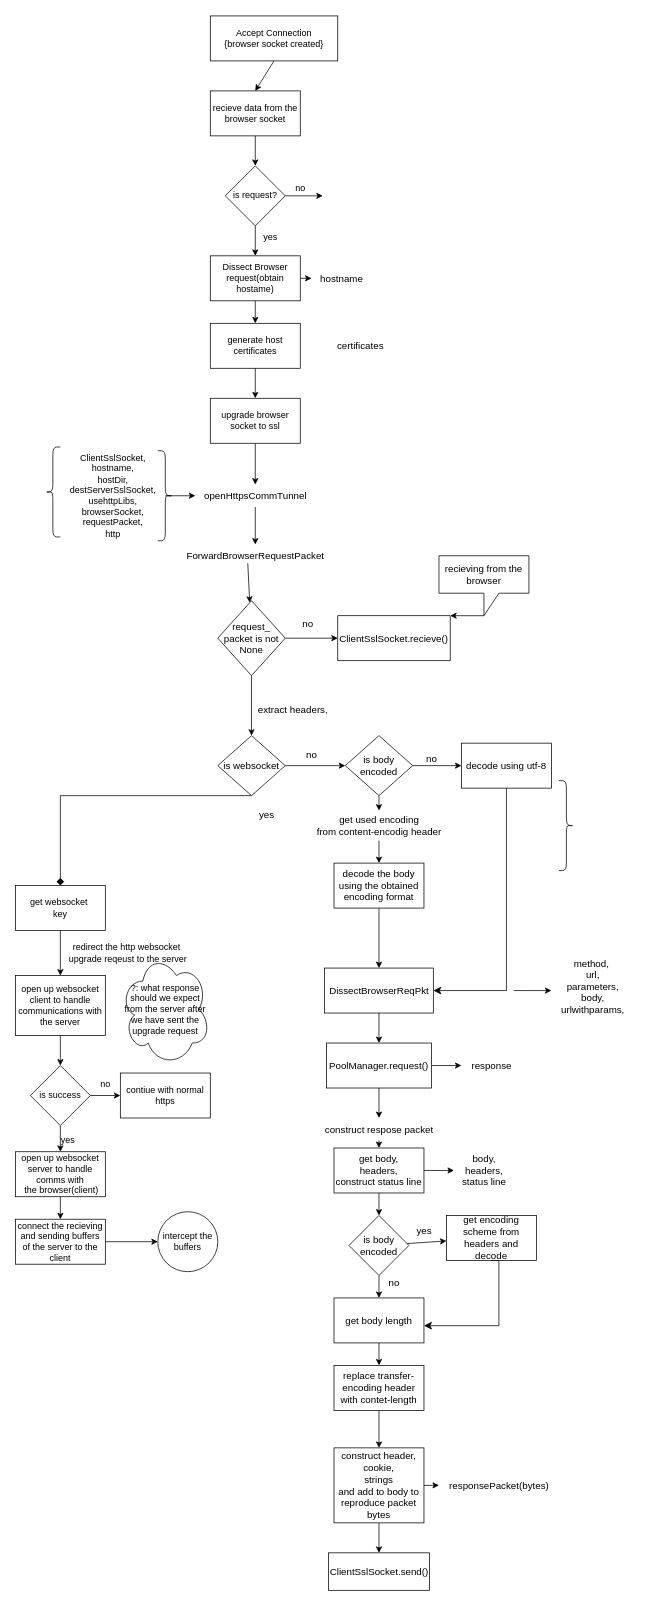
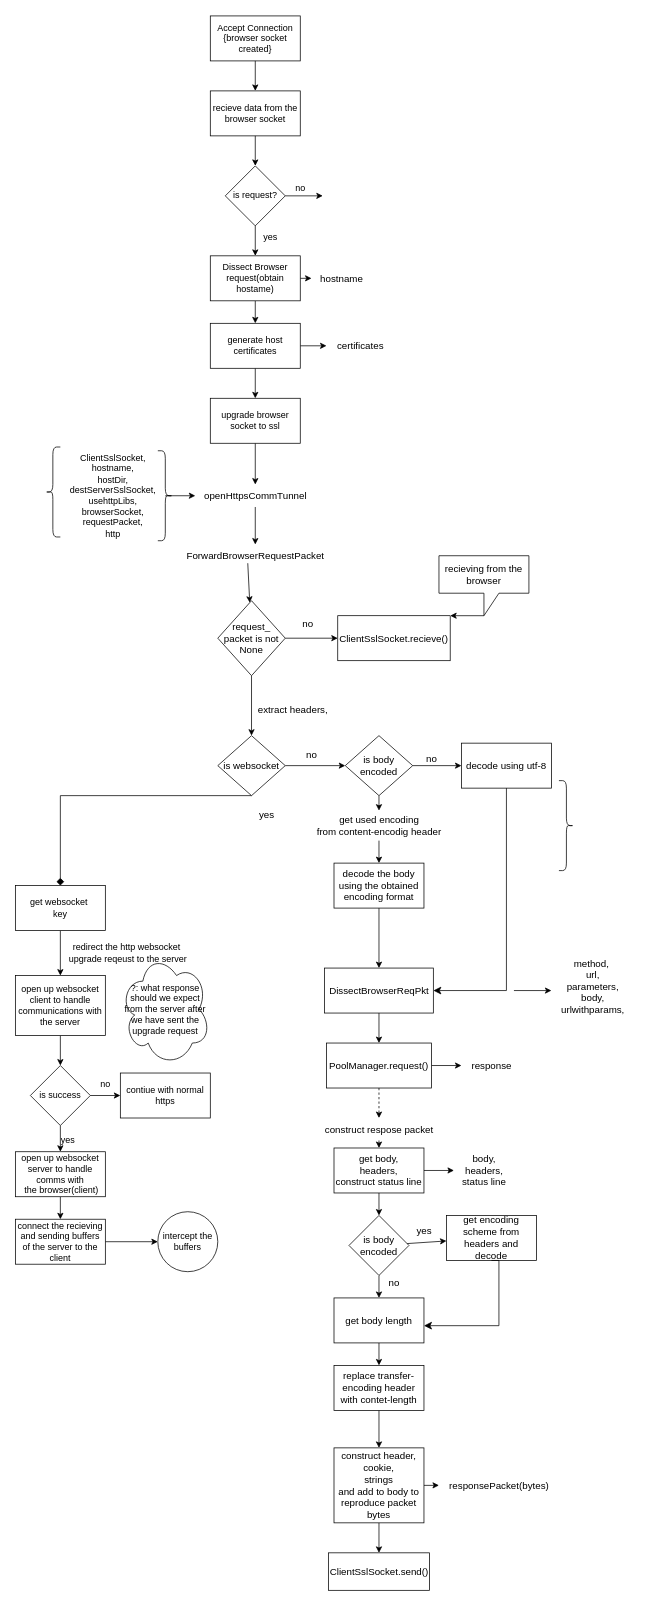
(274, 38) -> (255, 38)
none -> (311, 345)
(379, 1099) -> (379, 1099)
